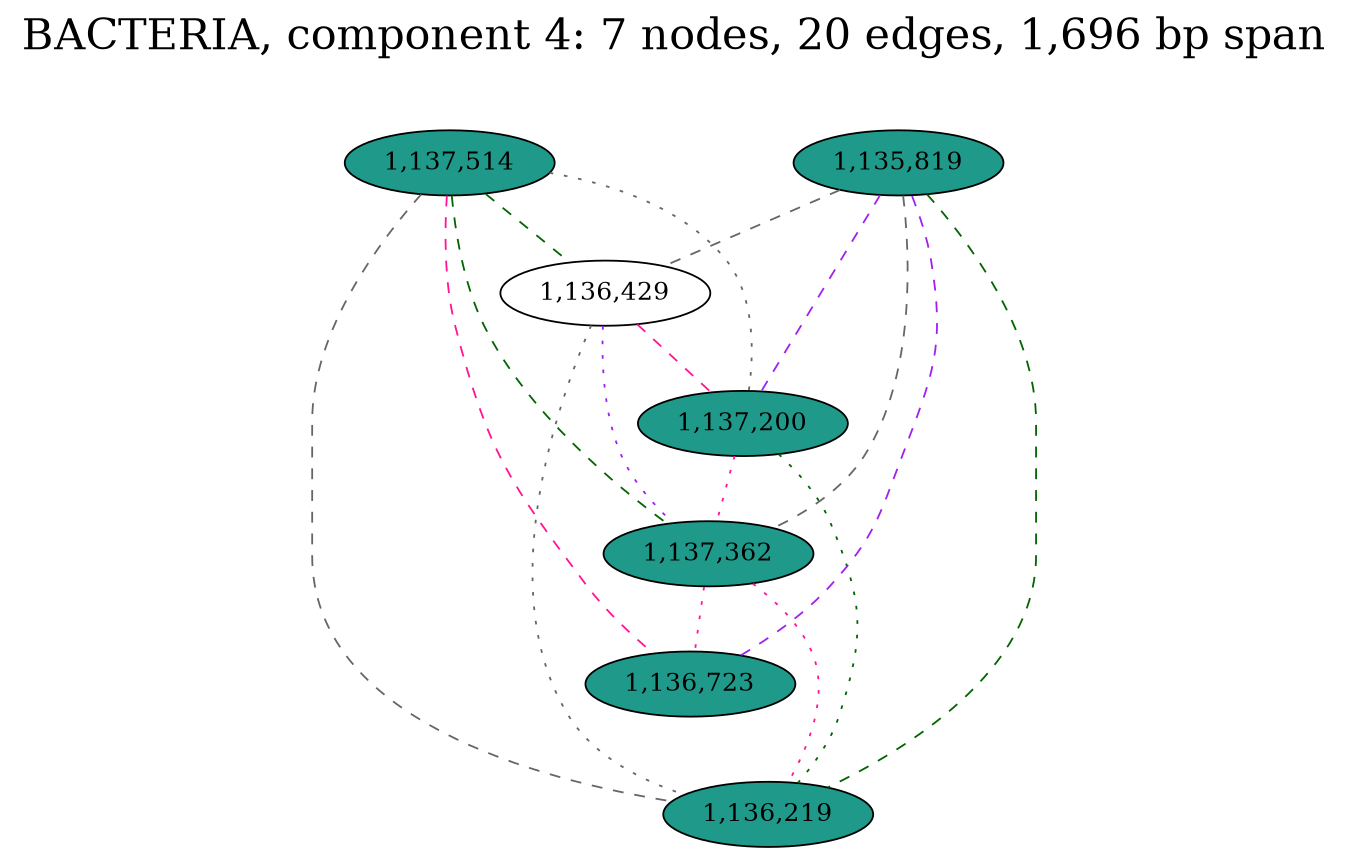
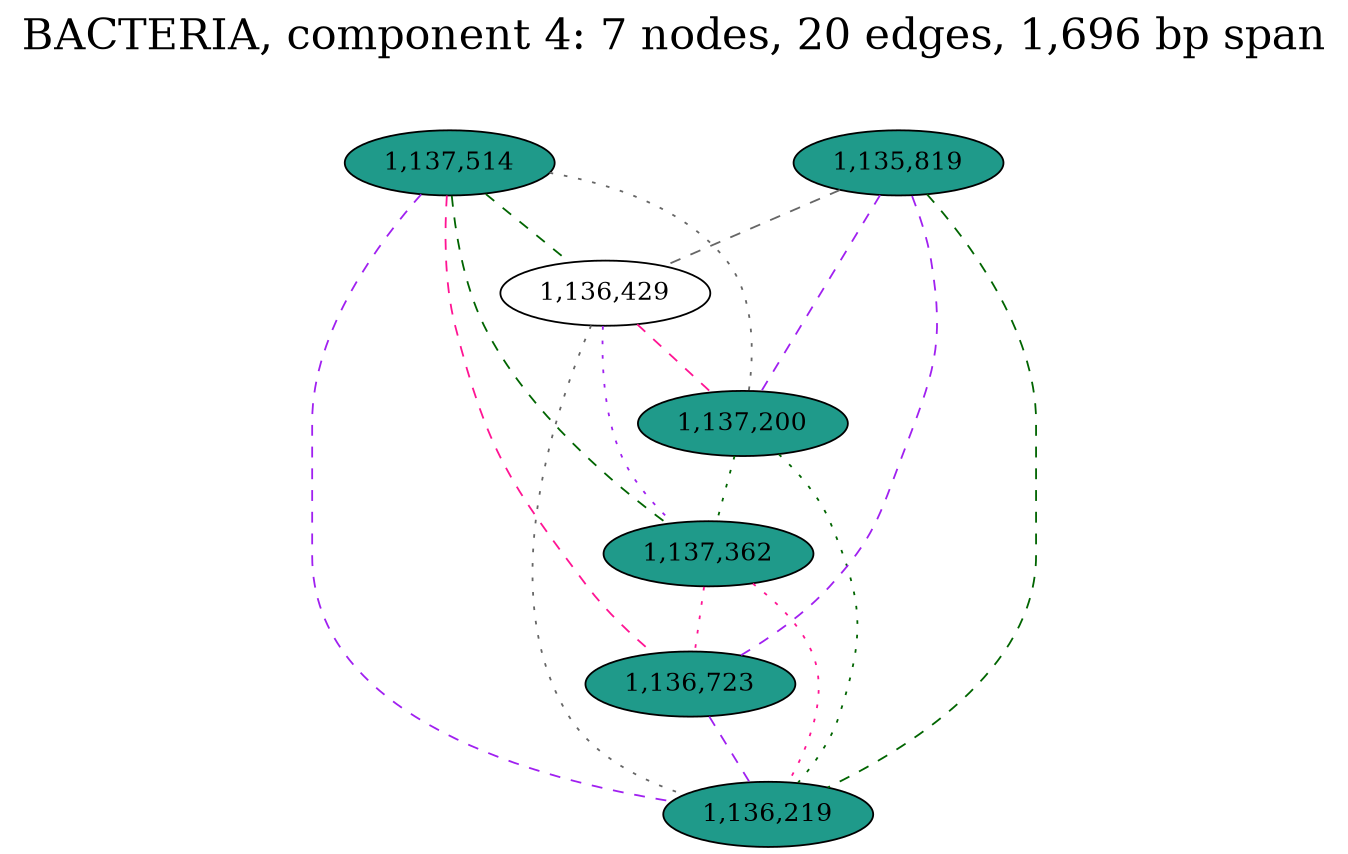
(894, 387) -> none
(726, 488) -> (726, 488)
(319, 595) -> (319, 595)
none -> (729, 749)
